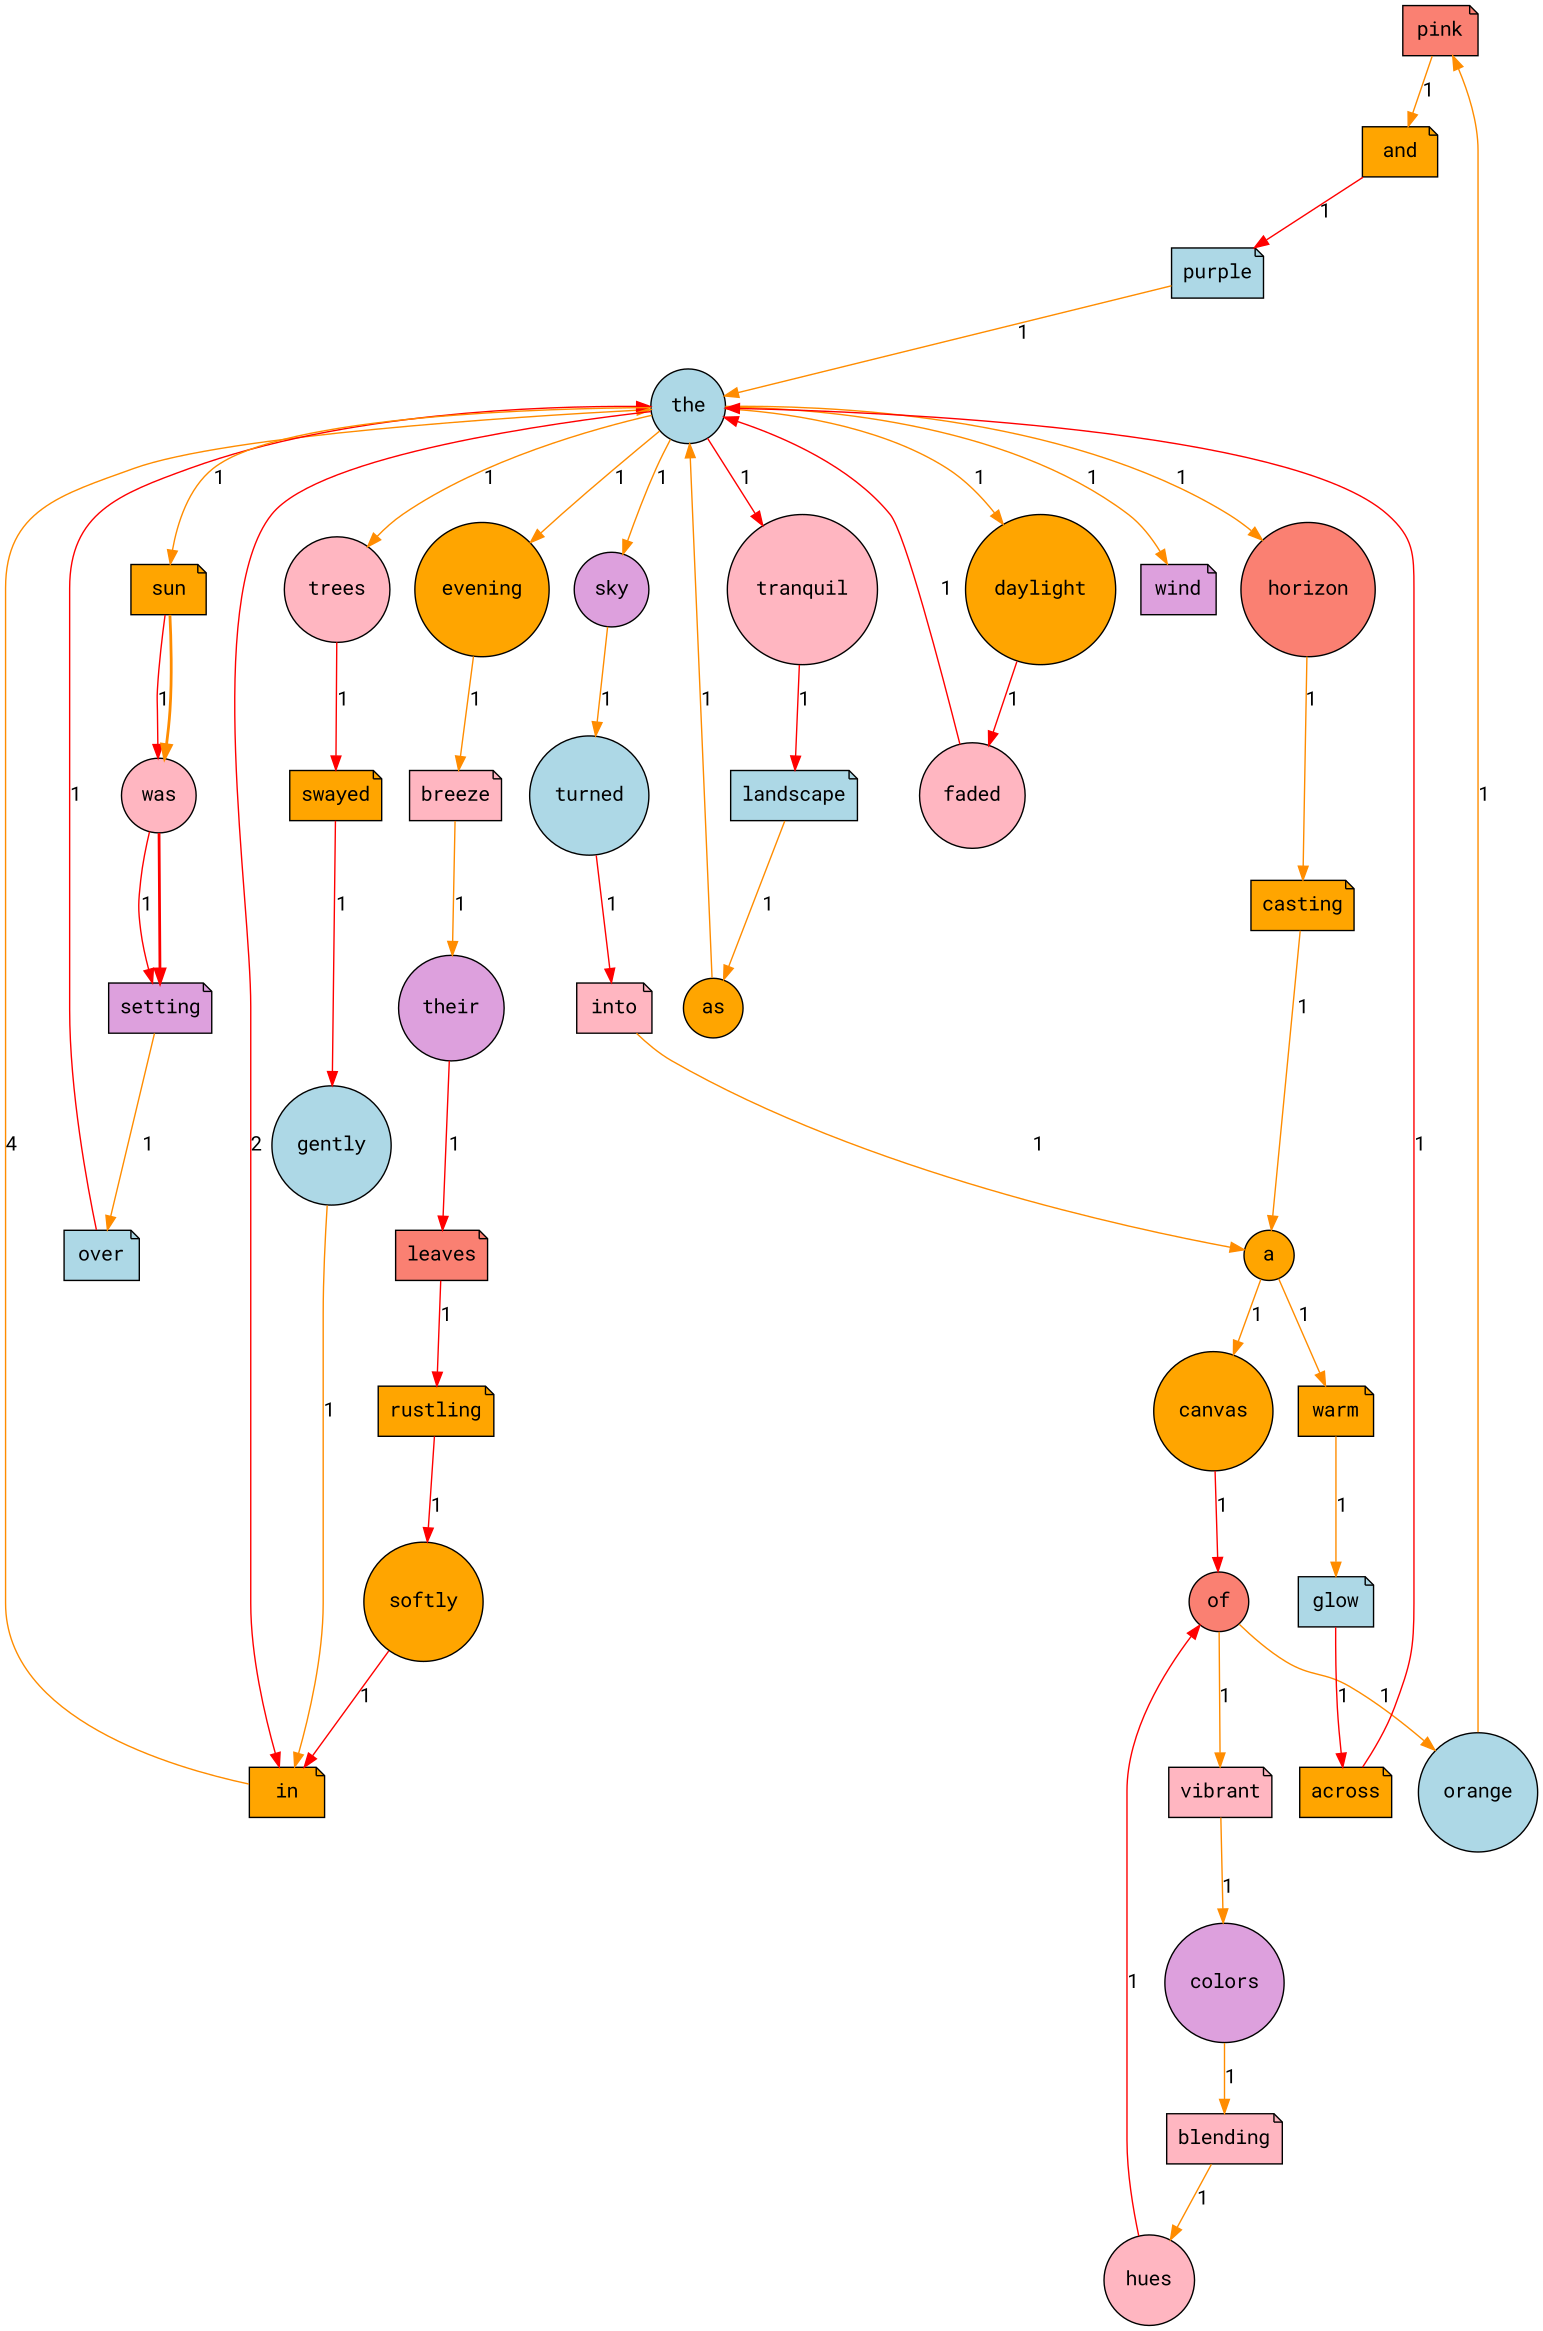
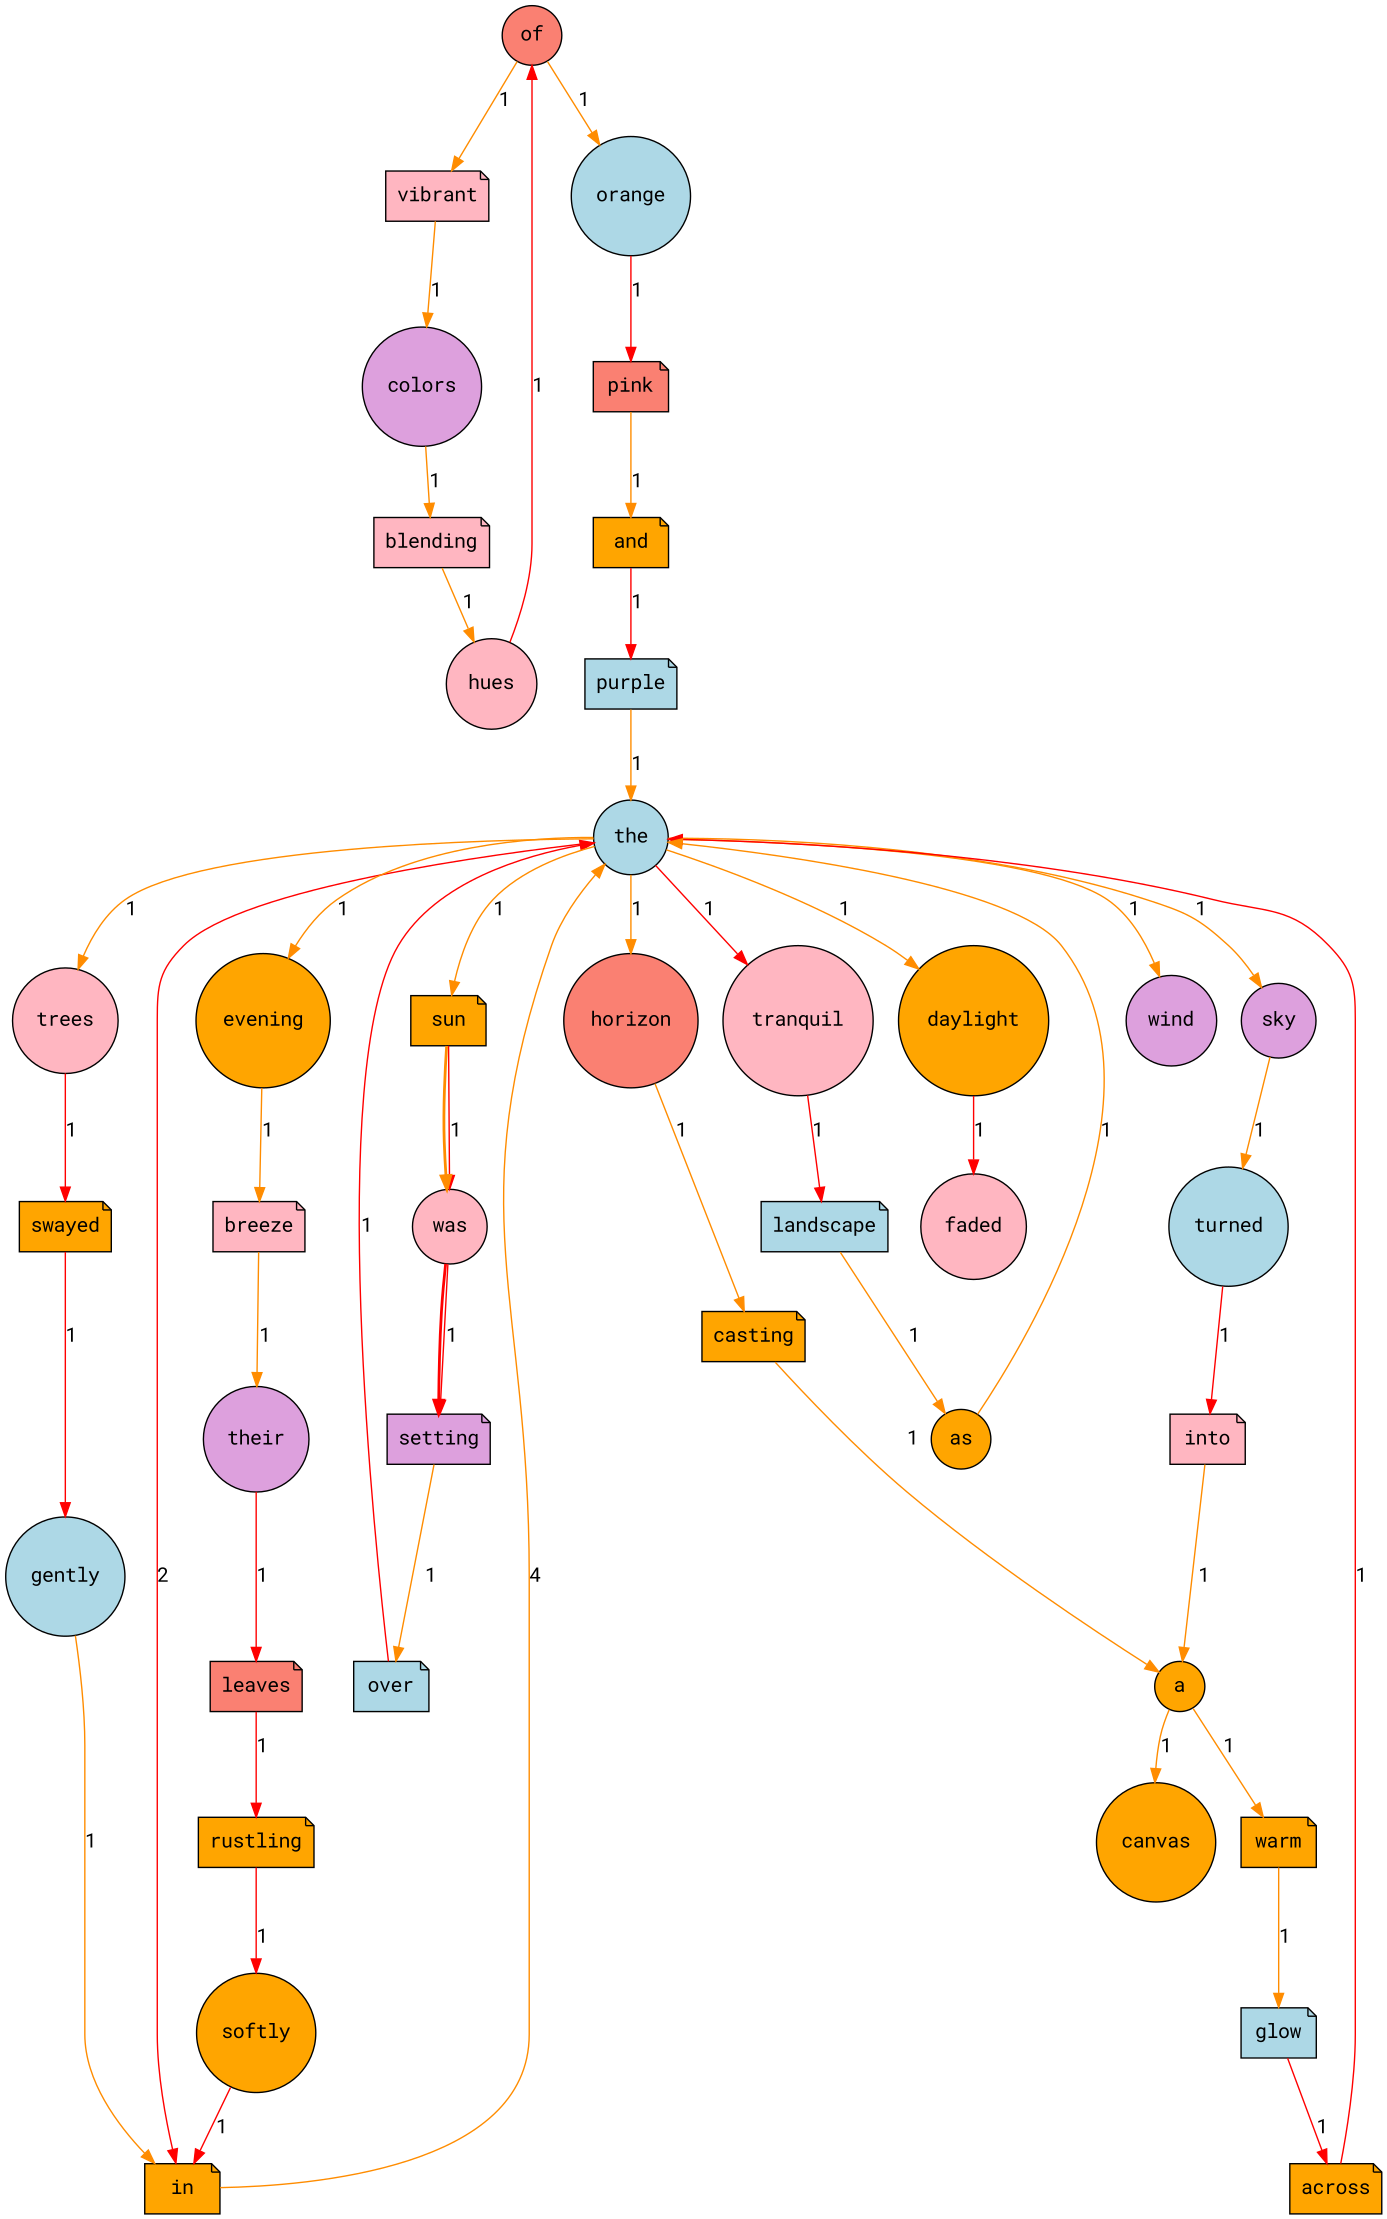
(902, 542) -> none
(1179, 590) -> (1171, 1021)
(1478, 899) -> (631, 301)
(1216, 1514) -> none
